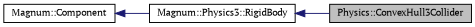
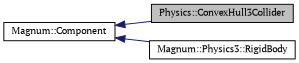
(317, 13) -> (138, 23)
